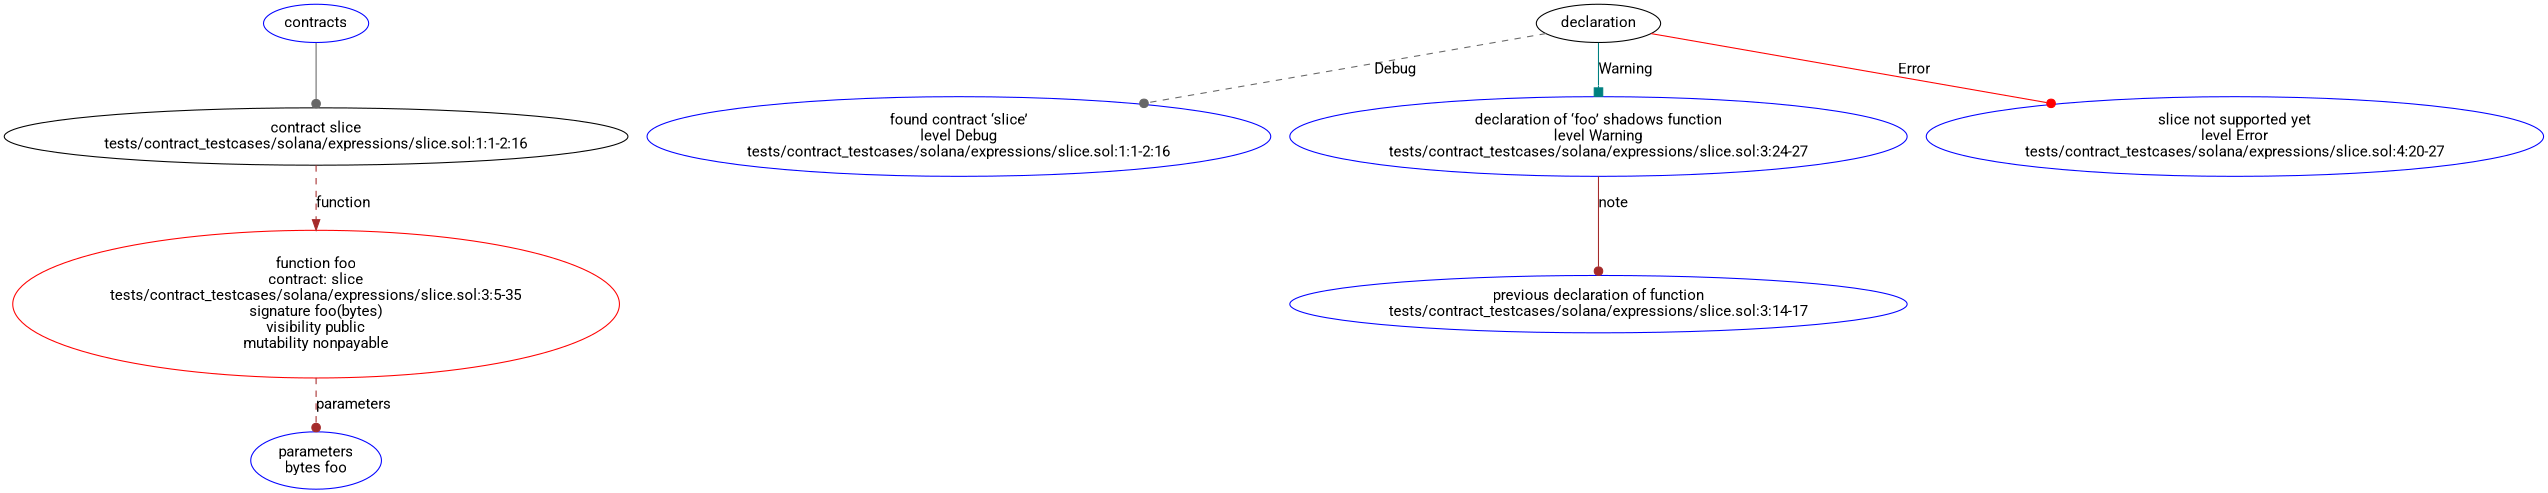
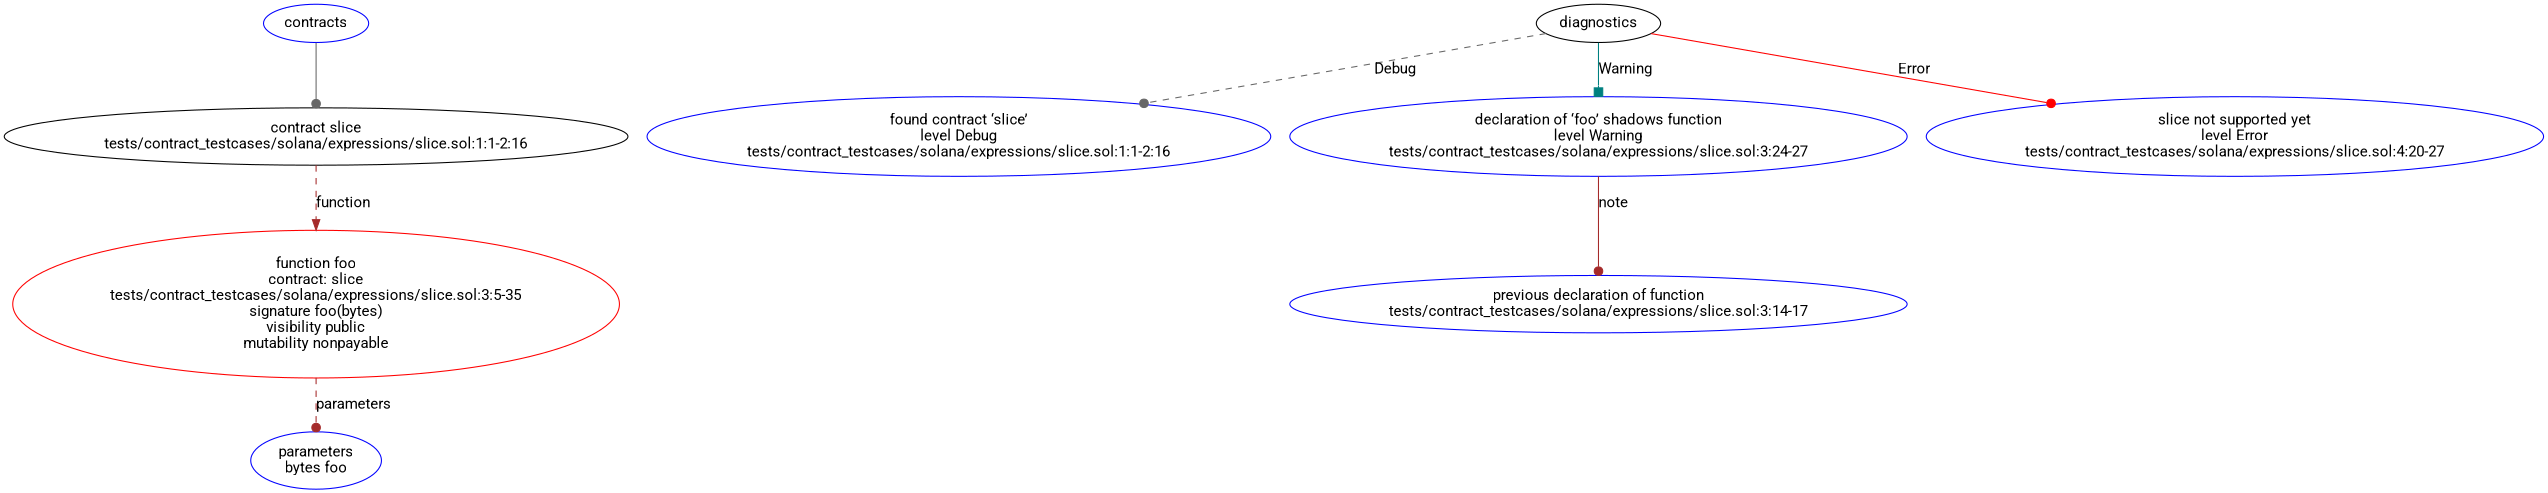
(1599, 23) -> (1599, 23)
